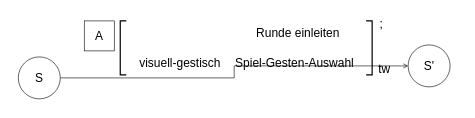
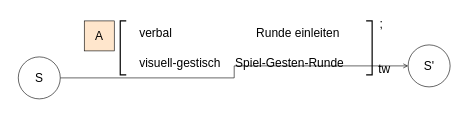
none -> (162, 33)
(99, 36) -> (99, 36)
(273, 63) -> (270, 63)
